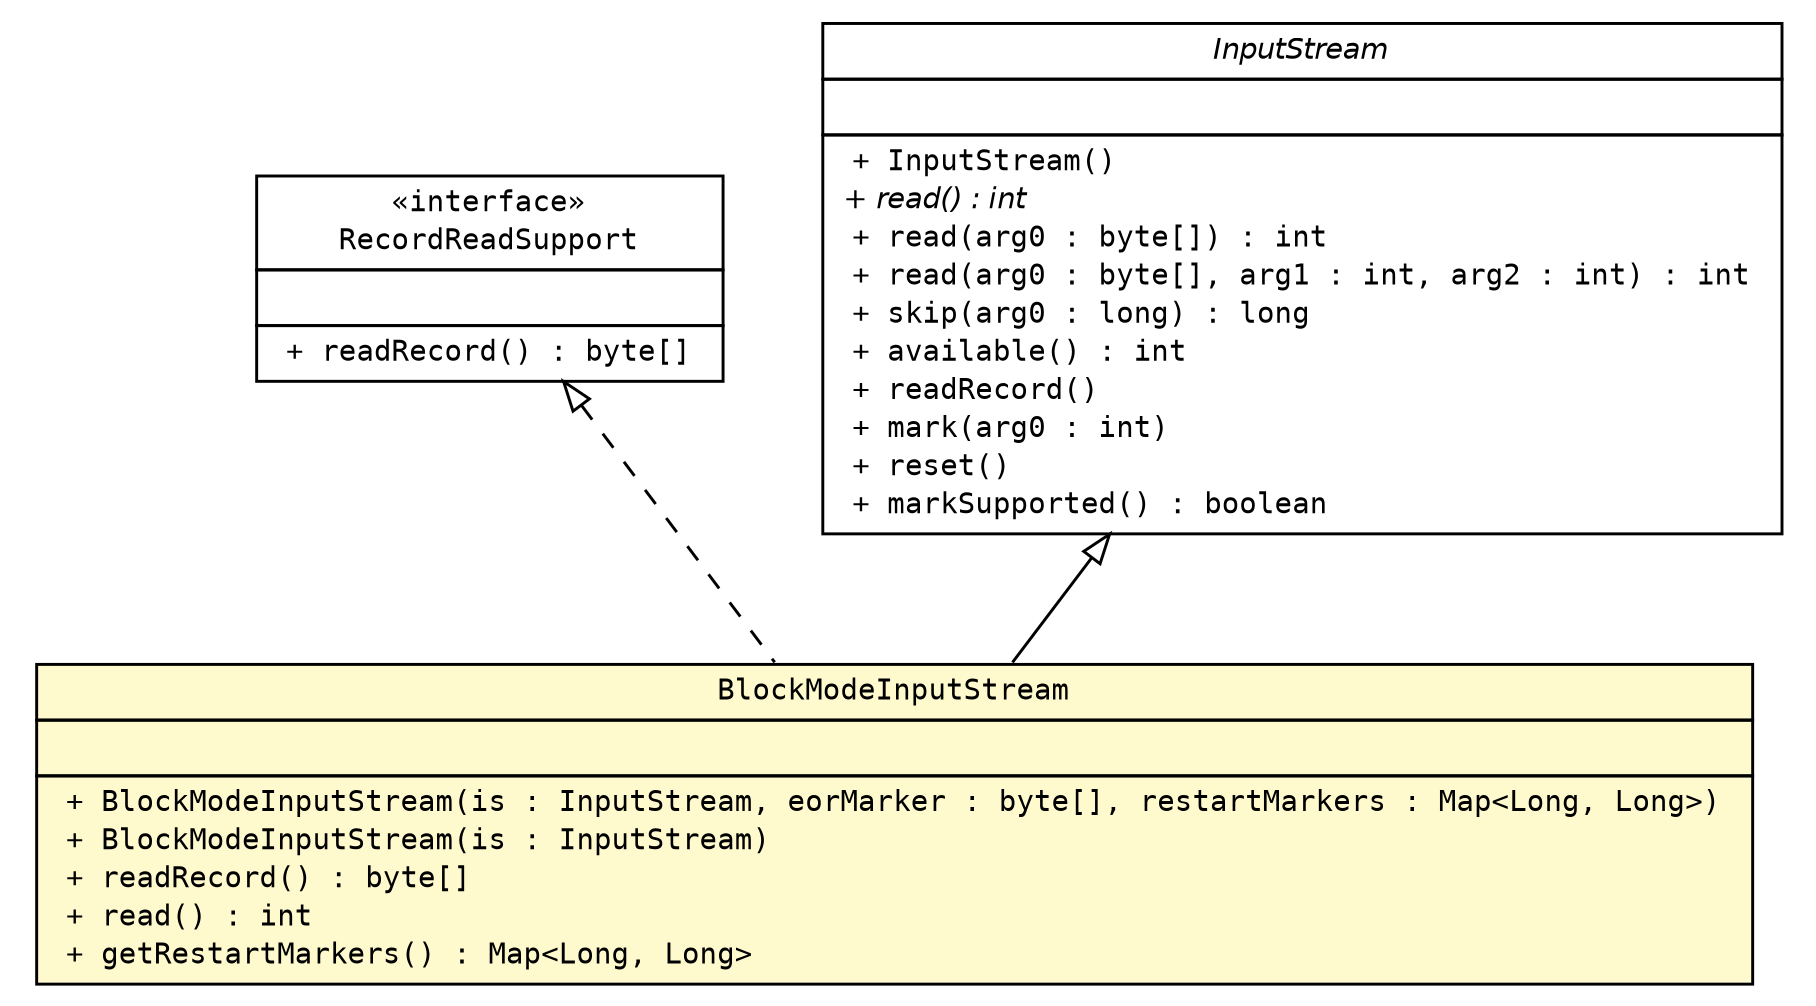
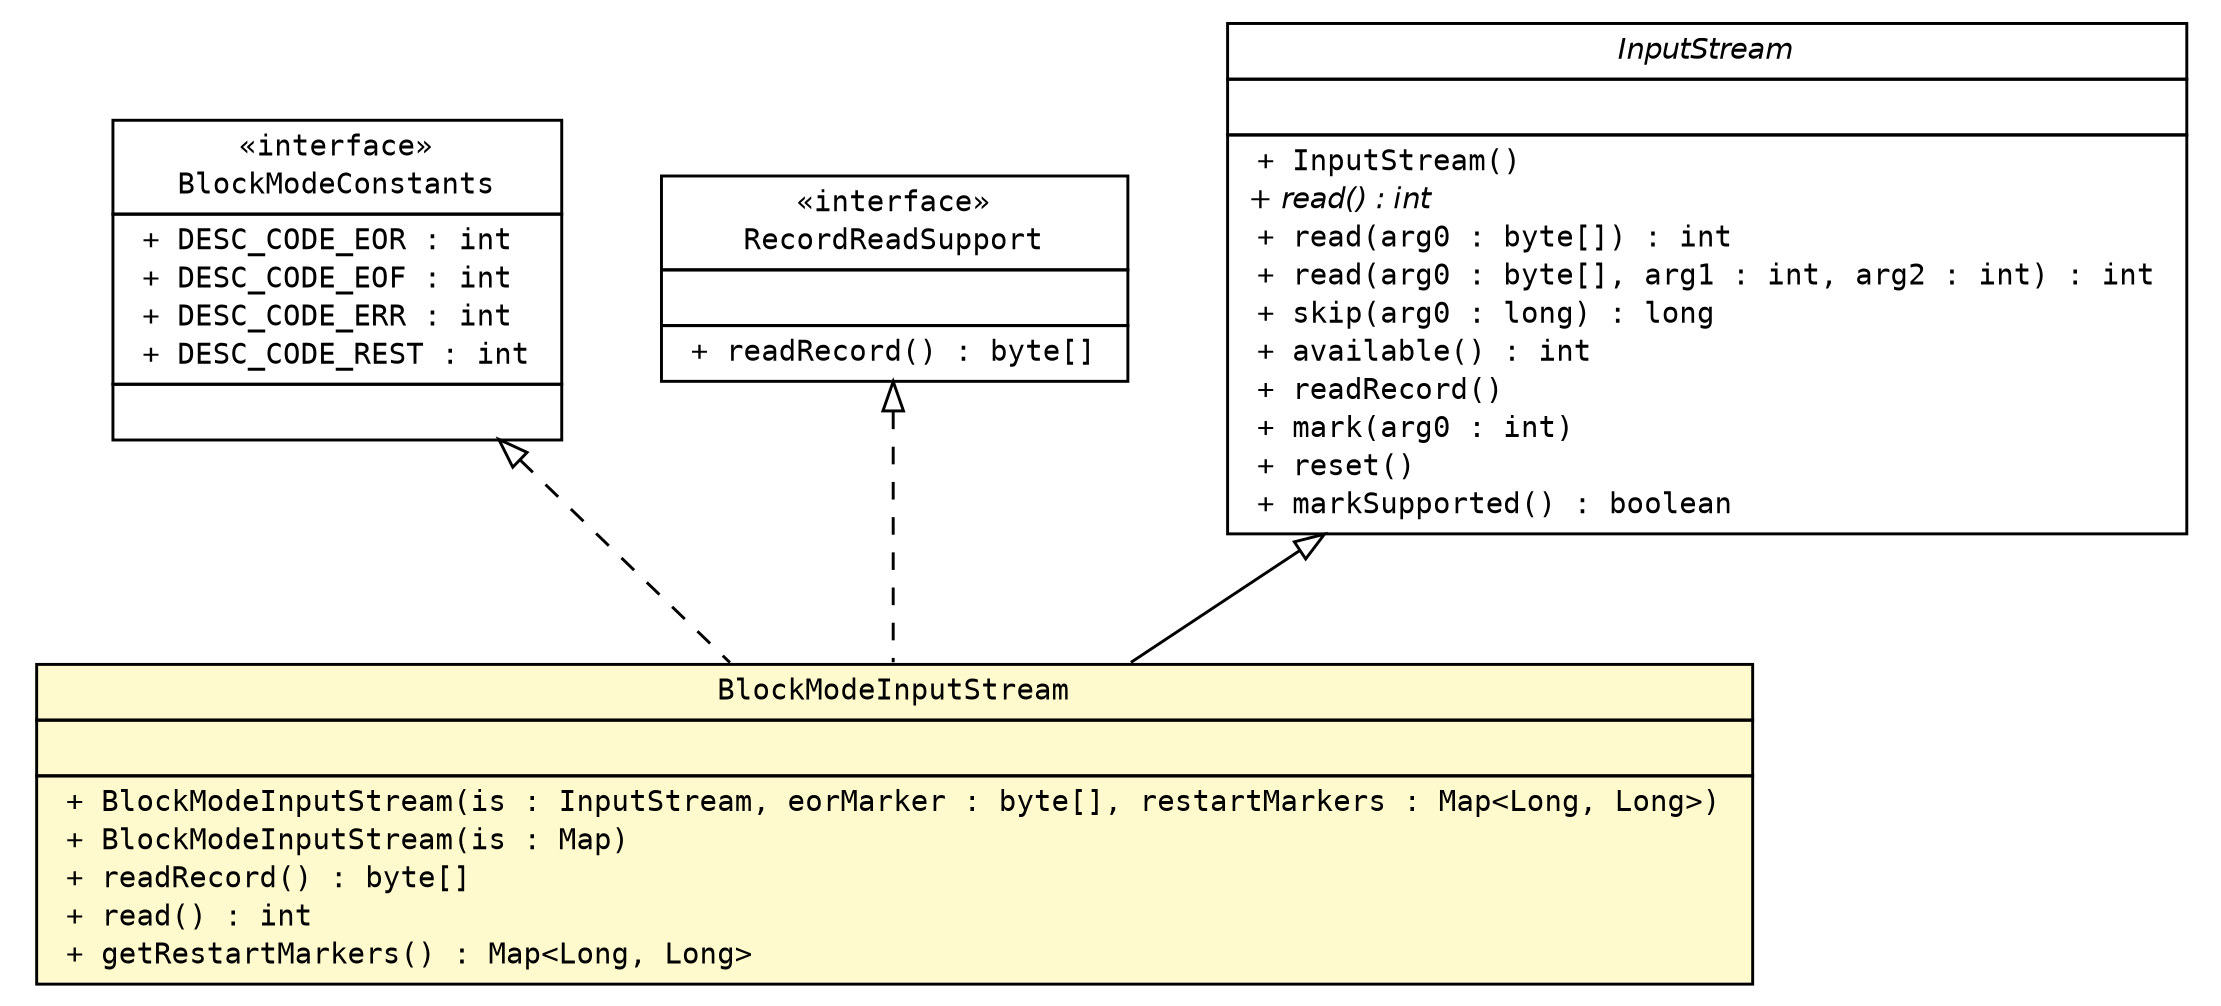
none -> (336, 279)
(419, 840) -> (349, 840)
